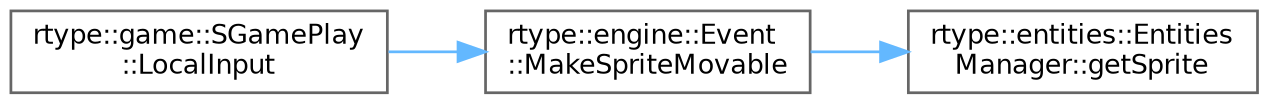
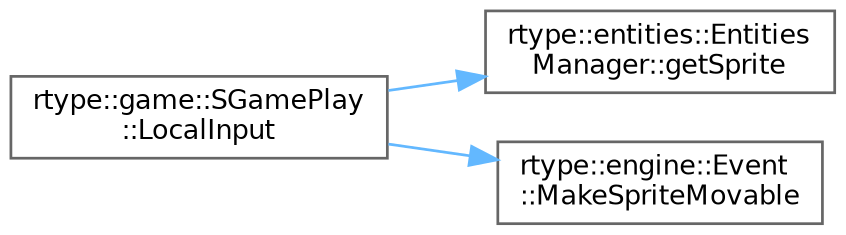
(846, 52) -> (423, 86)
